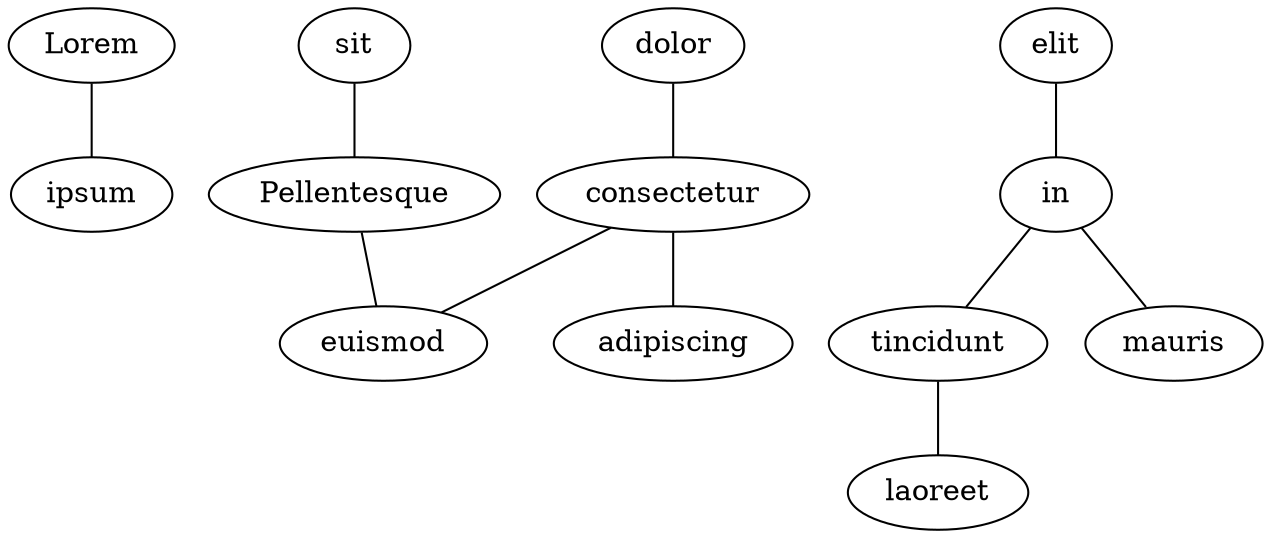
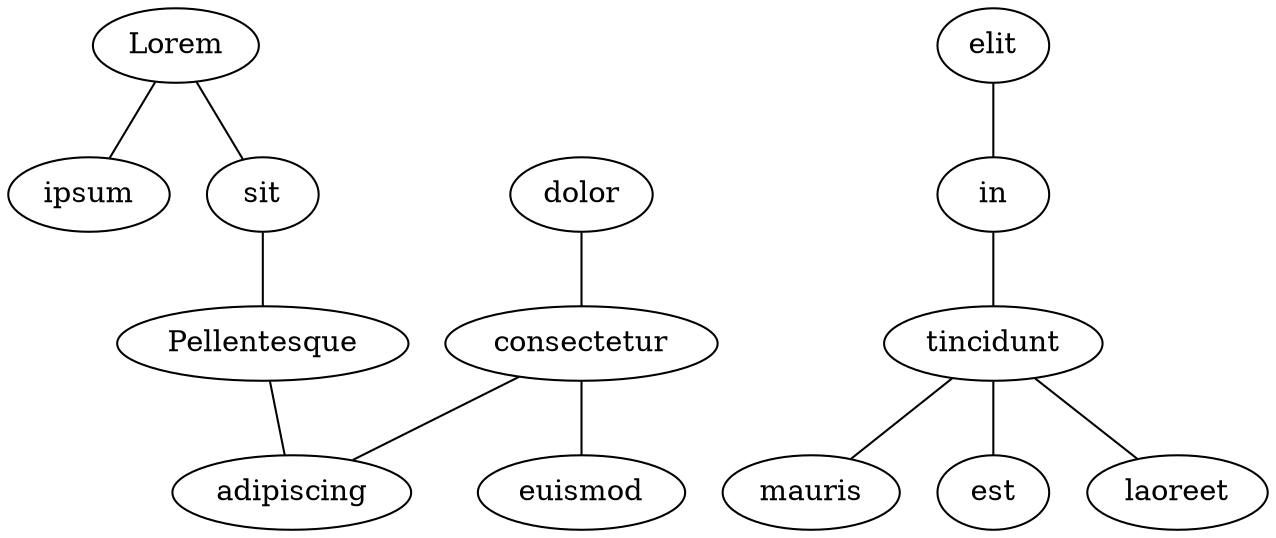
none -> (220, 121)
(1114, 268) -> (902, 419)
(369, 269) -> (277, 418)
none -> (993, 493)
